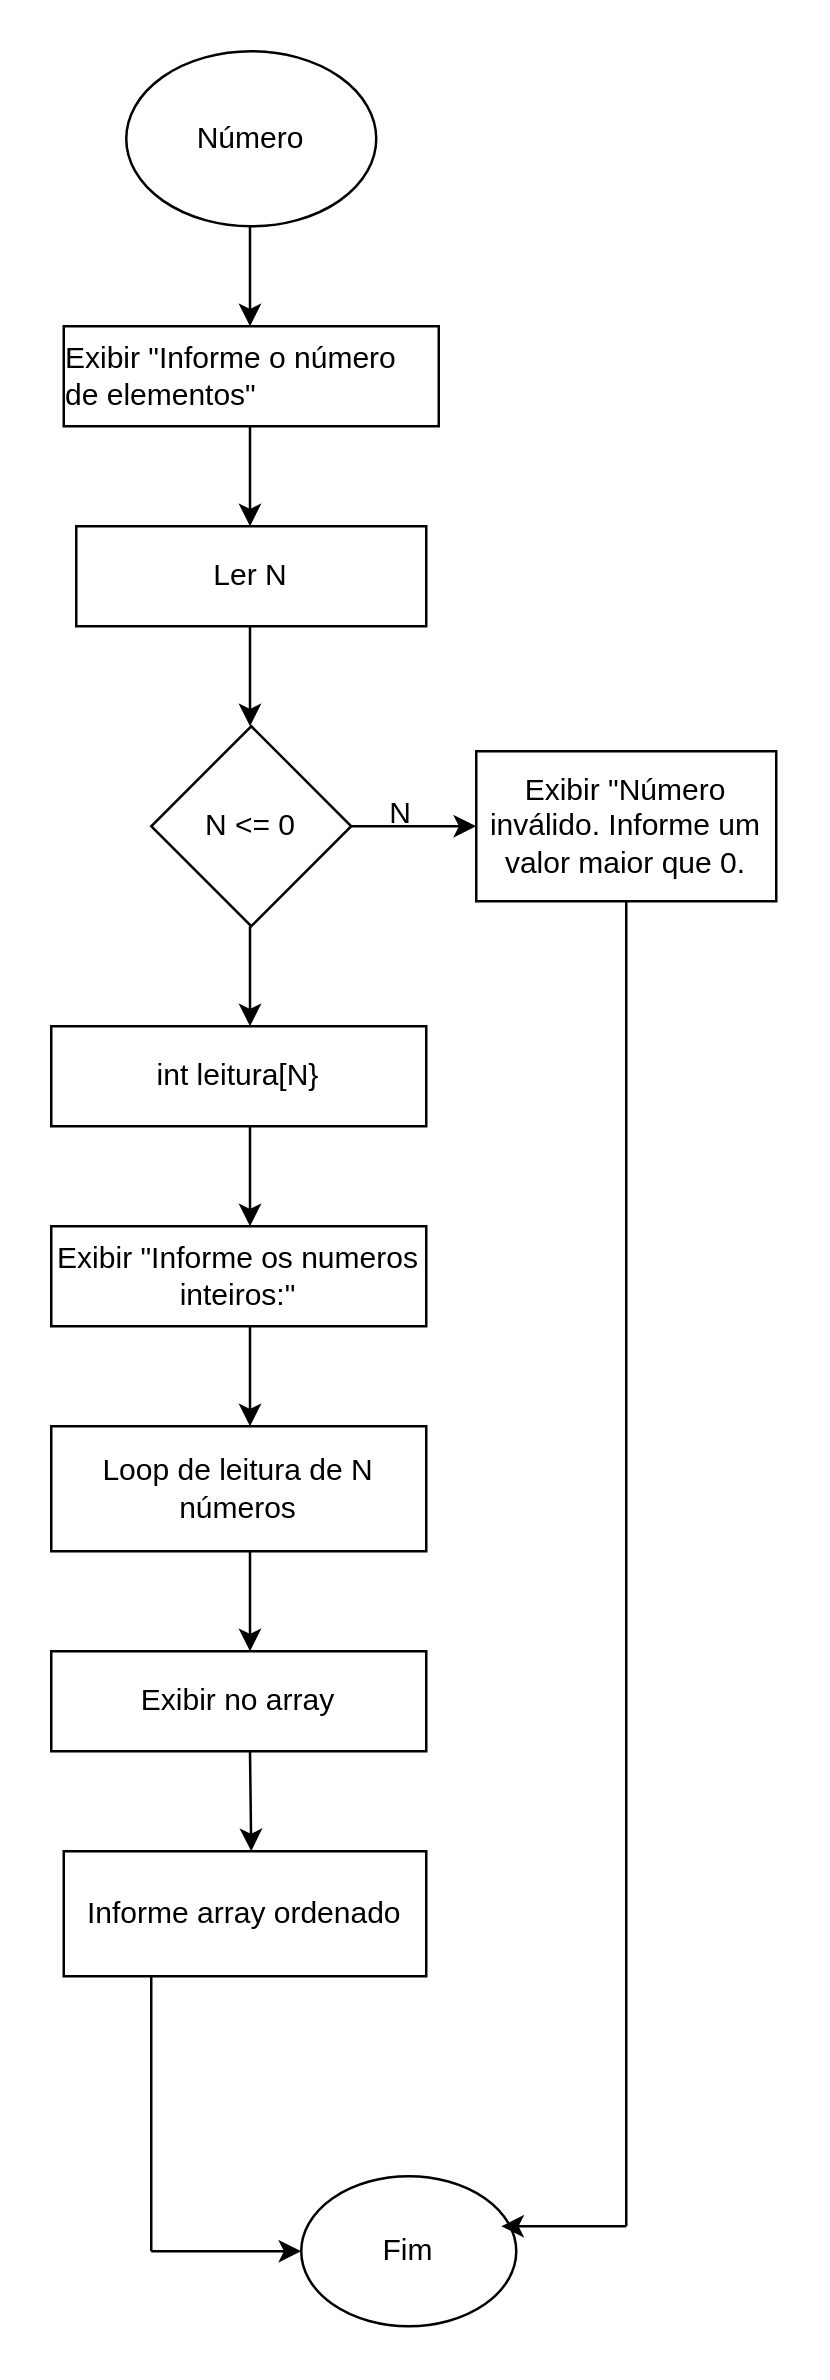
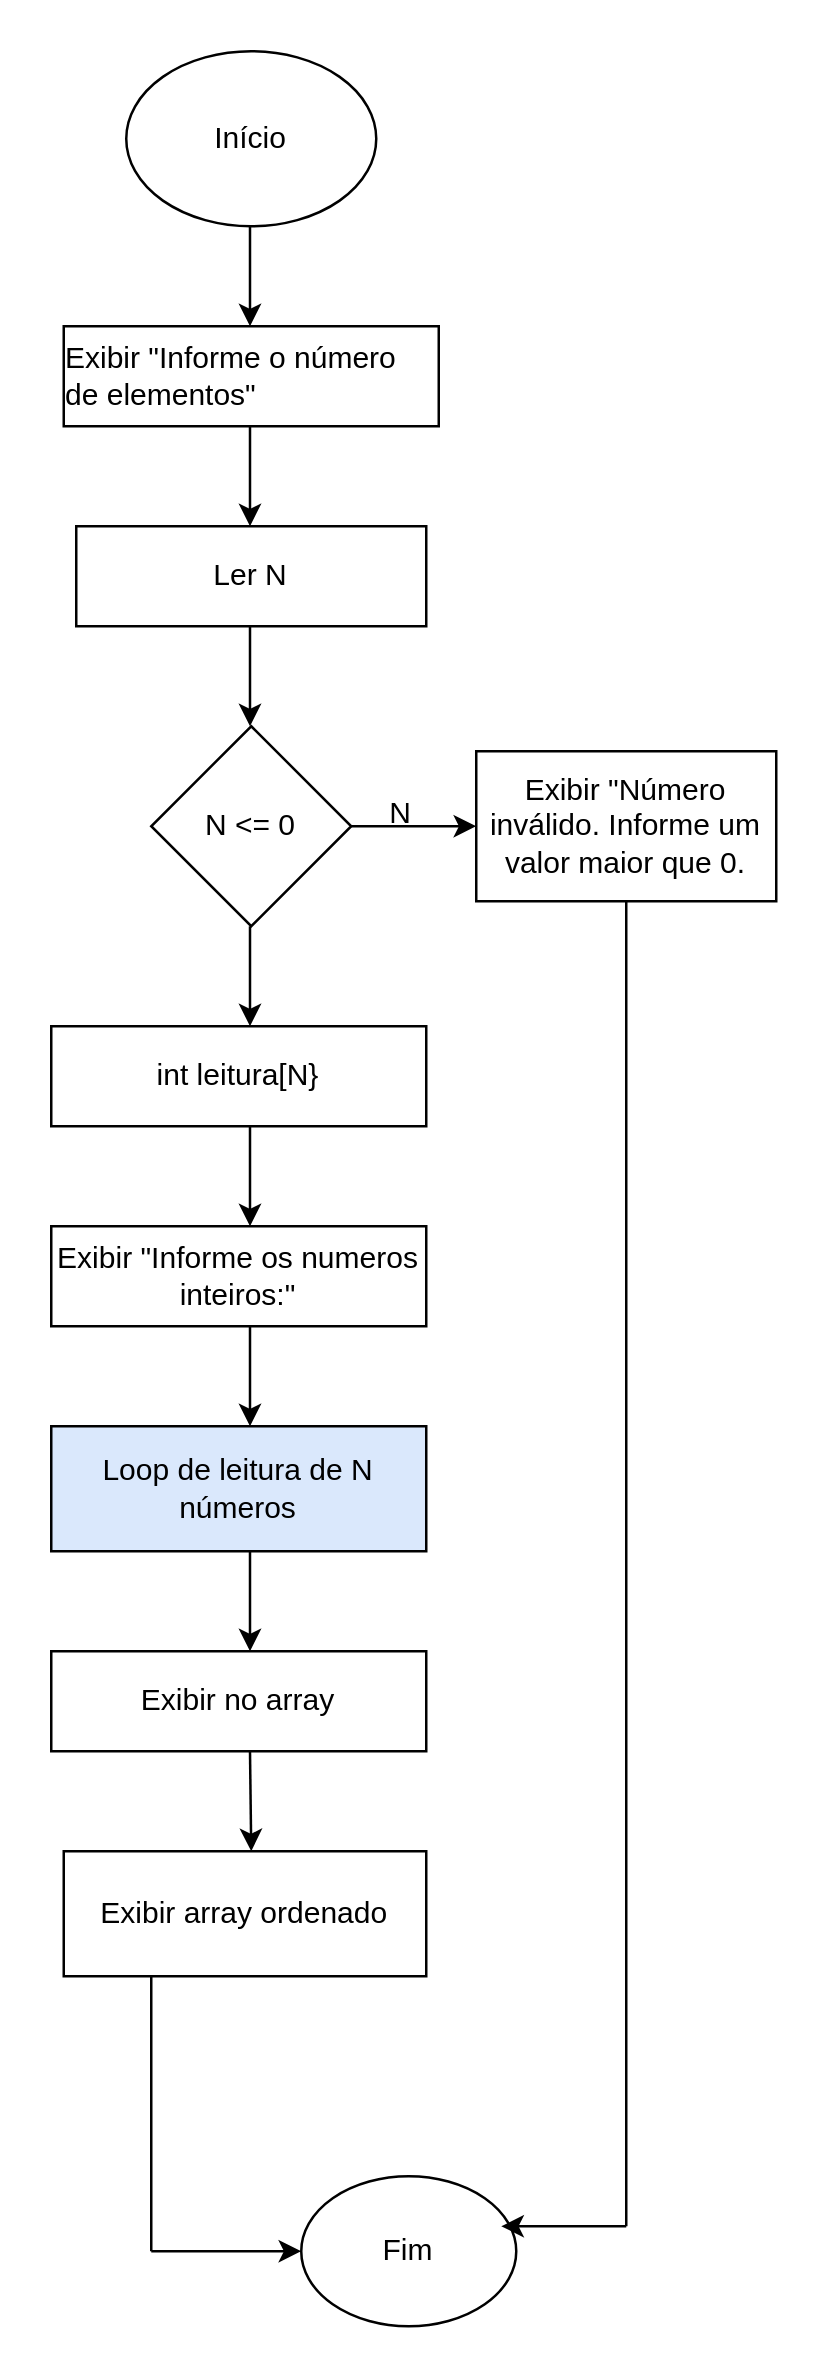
(251, 139) -> (251, 139)
(239, 1489) -> (239, 1489)
(245, 1914) -> (245, 1914)
